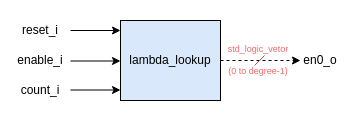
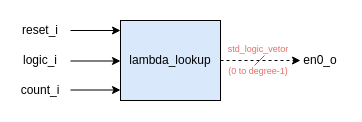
(41, 61) -> (41, 61)
